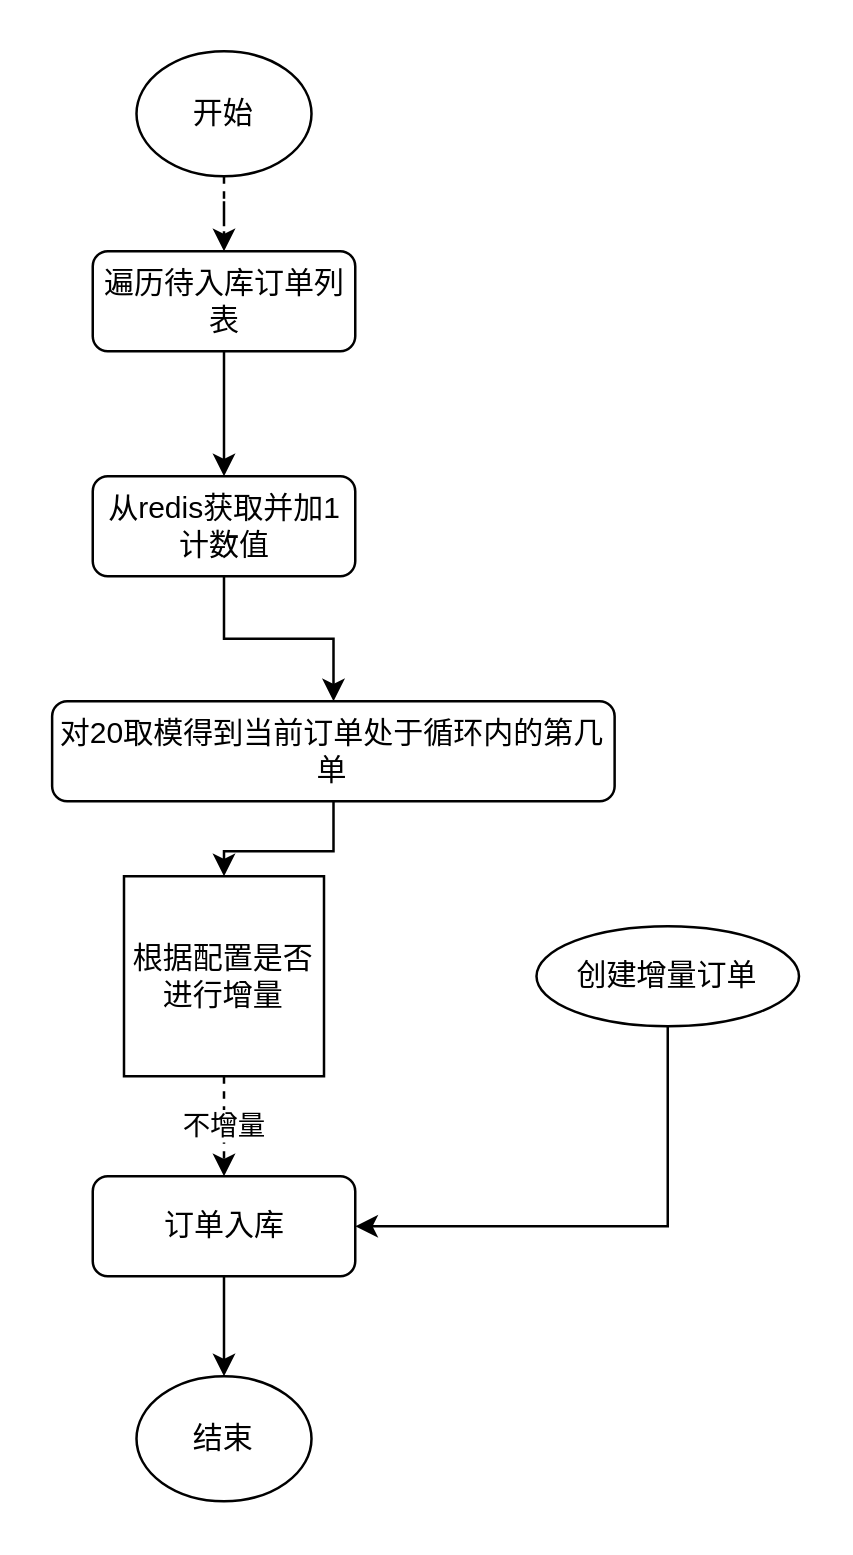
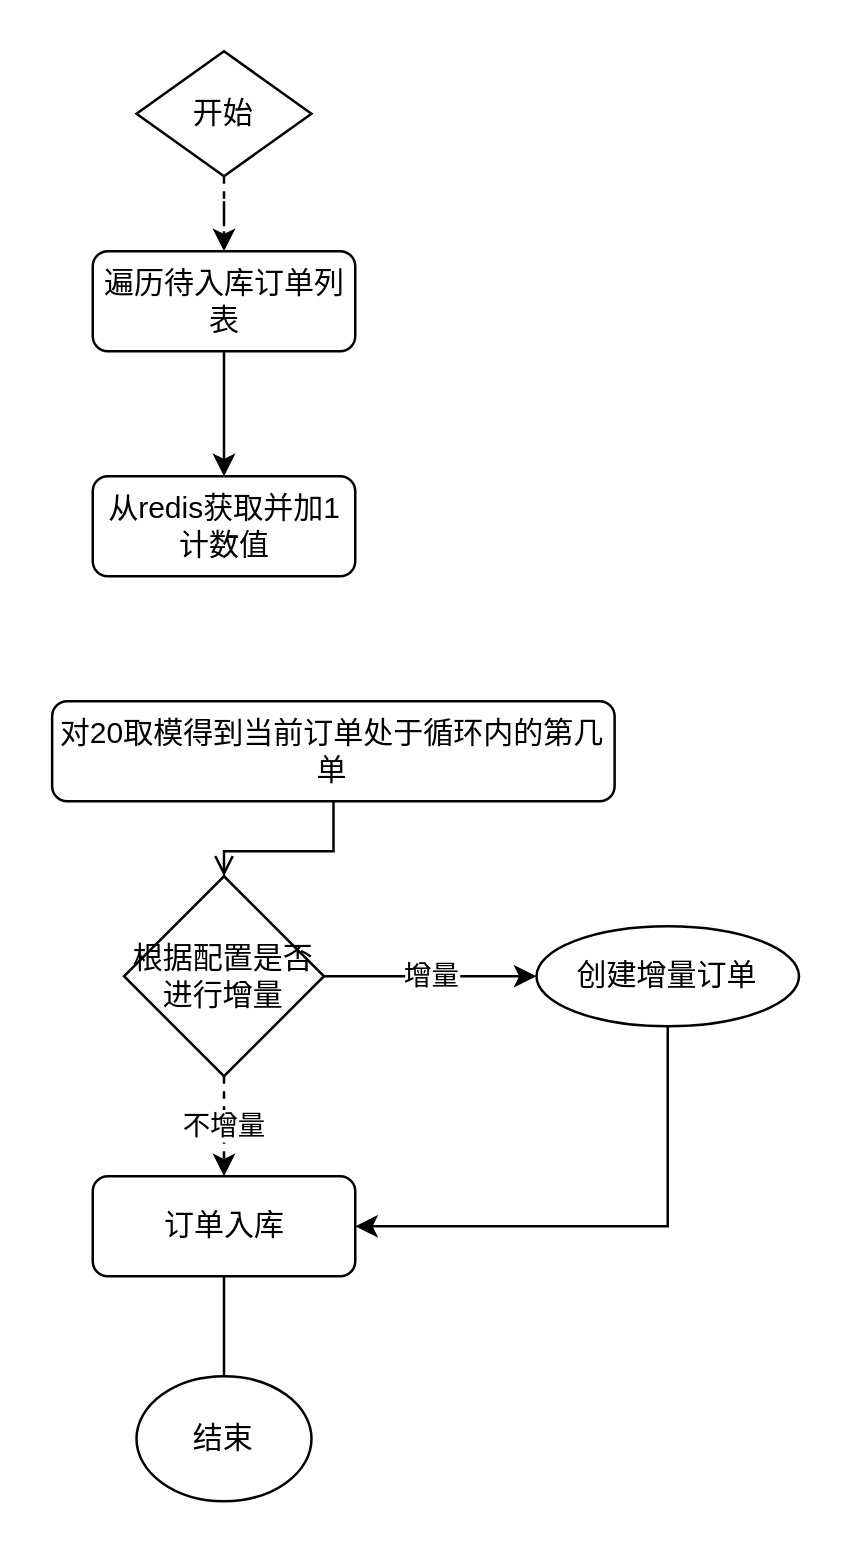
(224, 114) -> (224, 114)
(270, 639) -> none
(224, 858) -> (224, 861)
(224, 976) -> (224, 976)
none -> (422, 976)
(224, 1358) -> (224, 1365)
